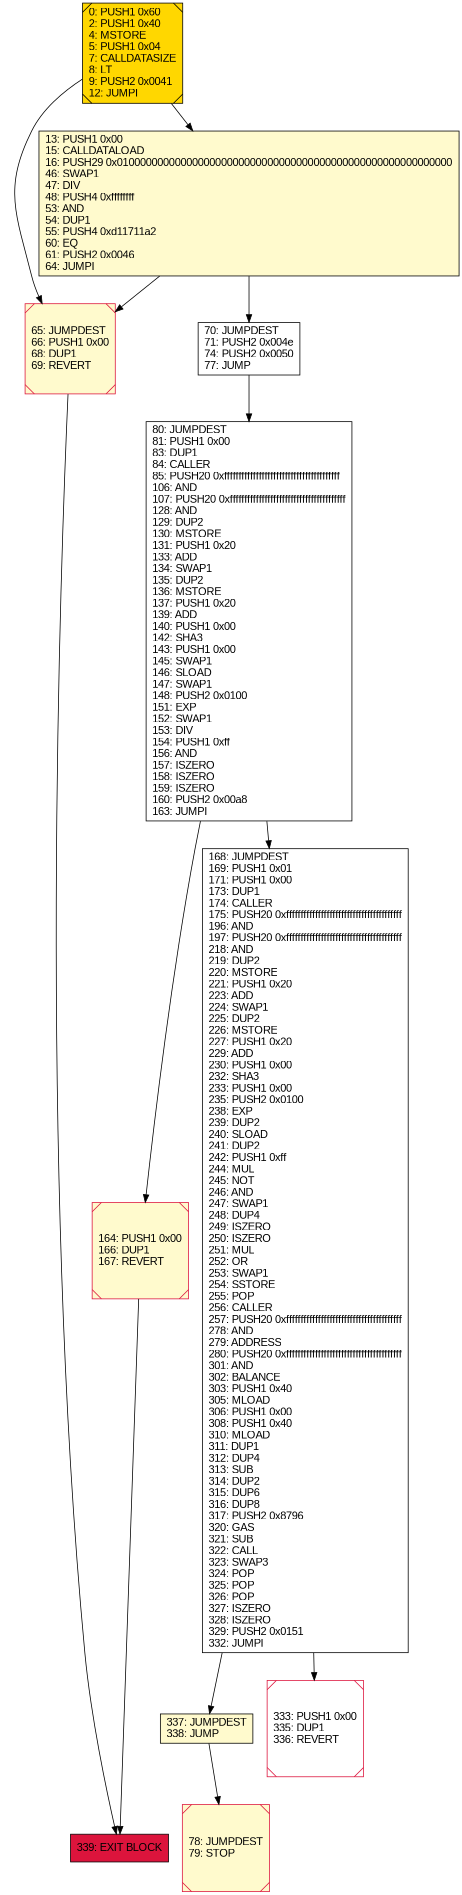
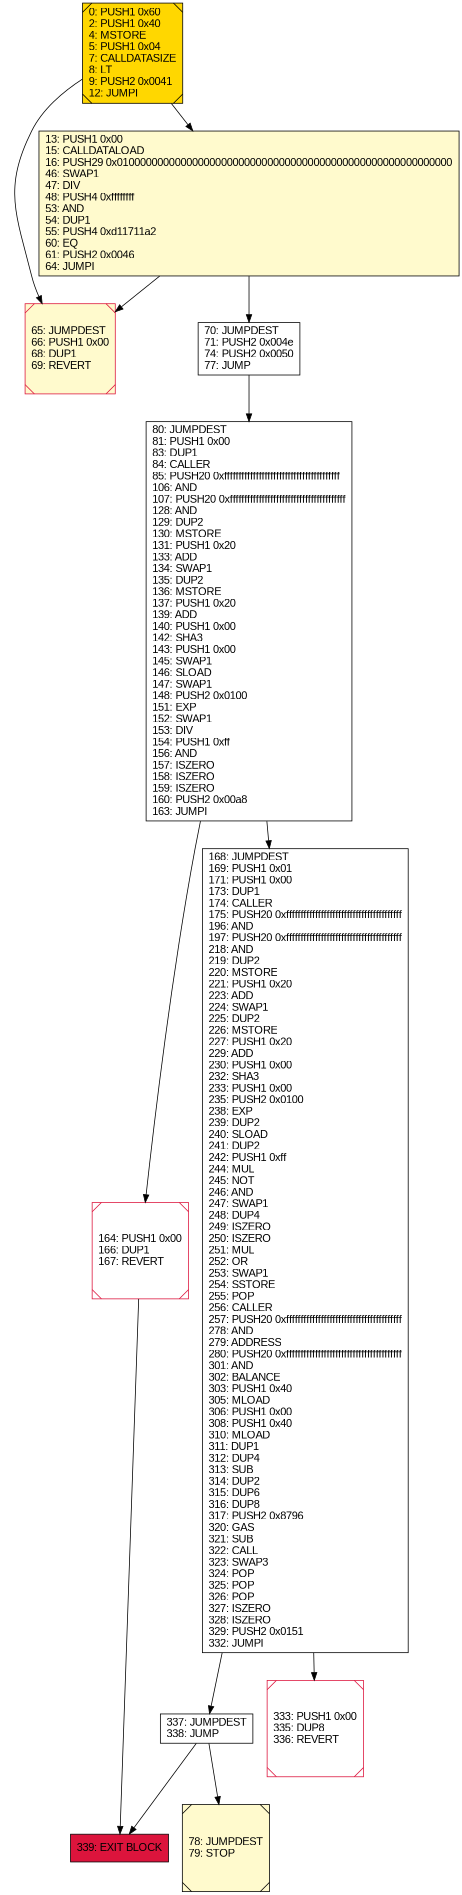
(58, 1112) -> (165, 1786)
(140, 1251) -> (140, 1251)
(207, 1729) -> (207, 1729)
(315, 1729) -> (315, 1729)
(226, 1848) -> (226, 1848)
